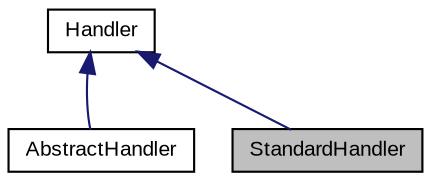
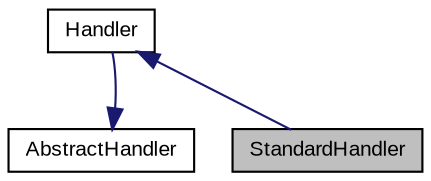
(87, 102) -> (116, 80)
